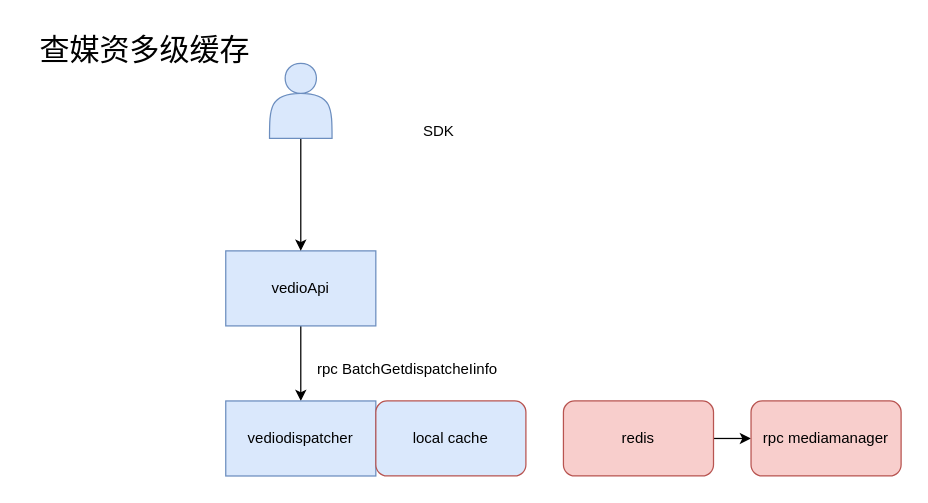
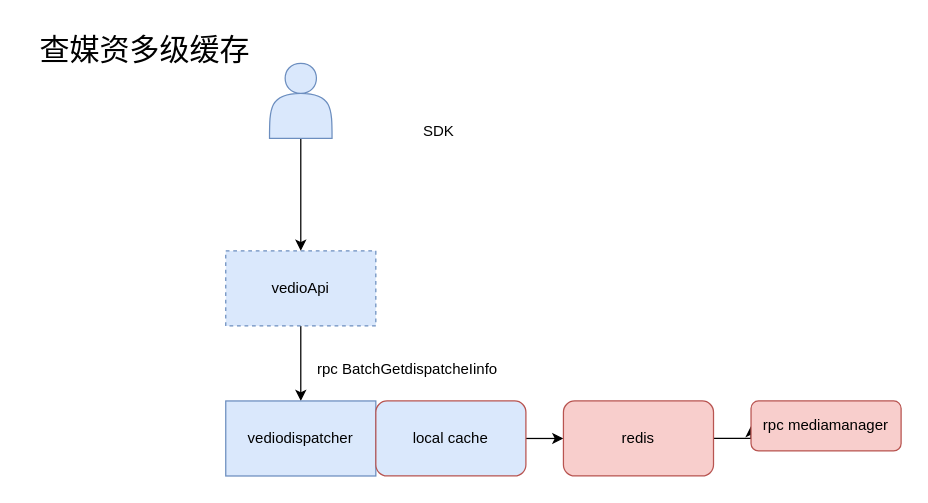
(301, 288) -> (301, 288)
none -> (540, 438)
(826, 438) -> (826, 426)
